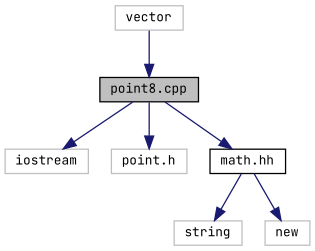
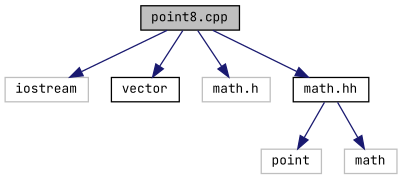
(149, 18) -> (145, 90)
(149, 47) -> (171, 48)
(149, 161) -> (236, 90)
(208, 233) -> (291, 161)
(287, 233) -> (371, 161)
